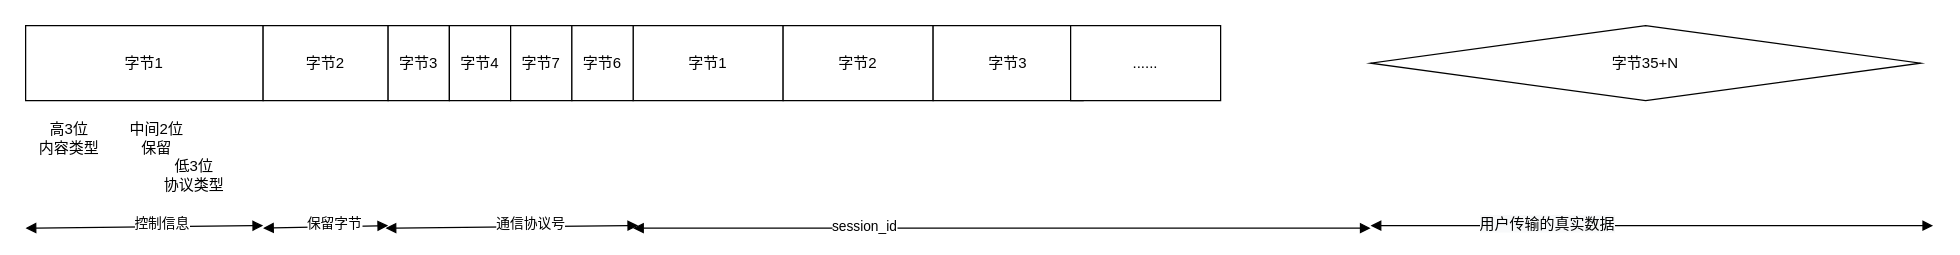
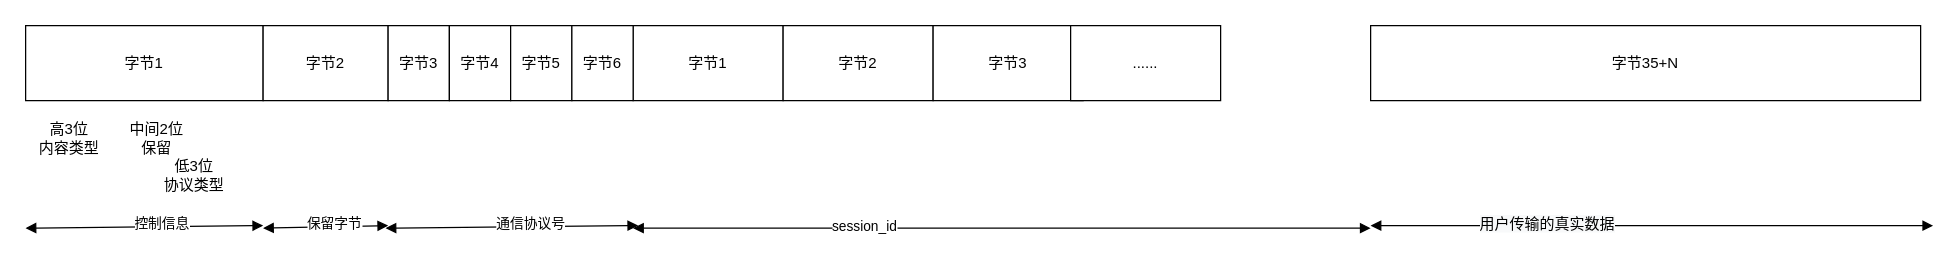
(541, 63) -> (541, 63)
(1646, 63) -> (1646, 63)
